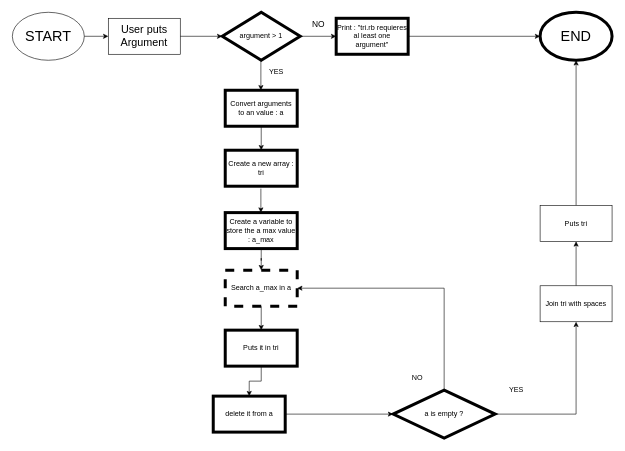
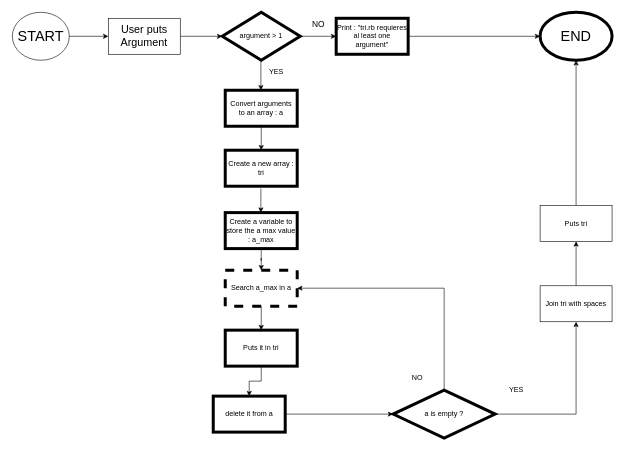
(48, 36) -> (41, 36)
(261, 108) -> (261, 108)
